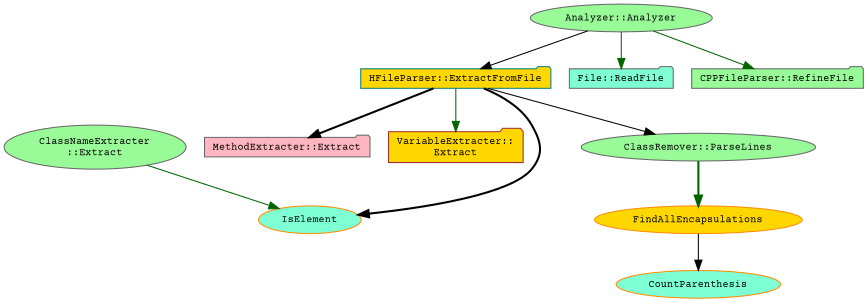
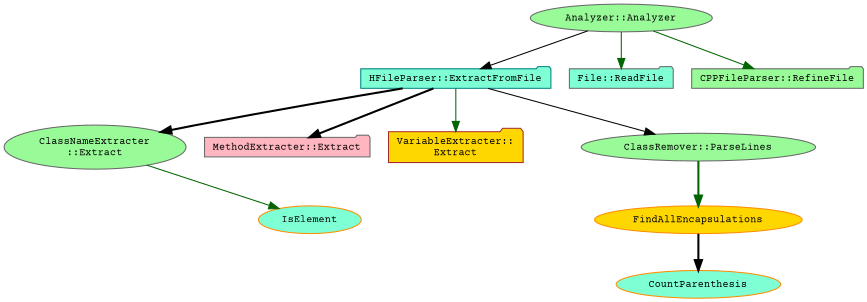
(456, 79) -> (456, 79)
(506, 186) -> (287, 108)
(698, 247) -> (698, 247)
